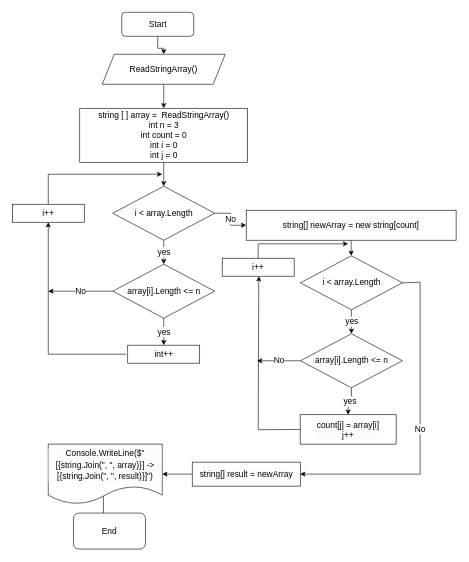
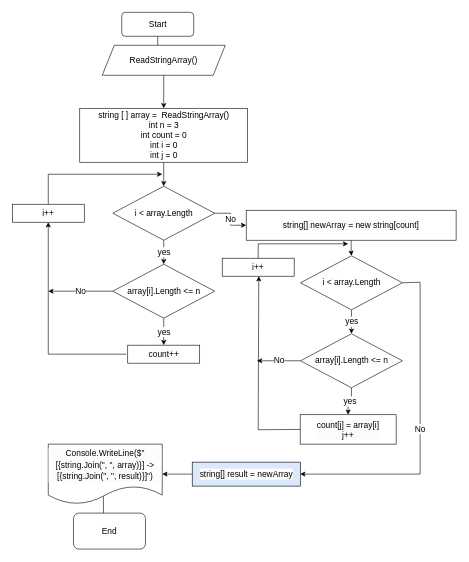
(164, 69) -> (164, 60)
(164, 354) -> (164, 354)
(246, 474) -> (246, 474)
